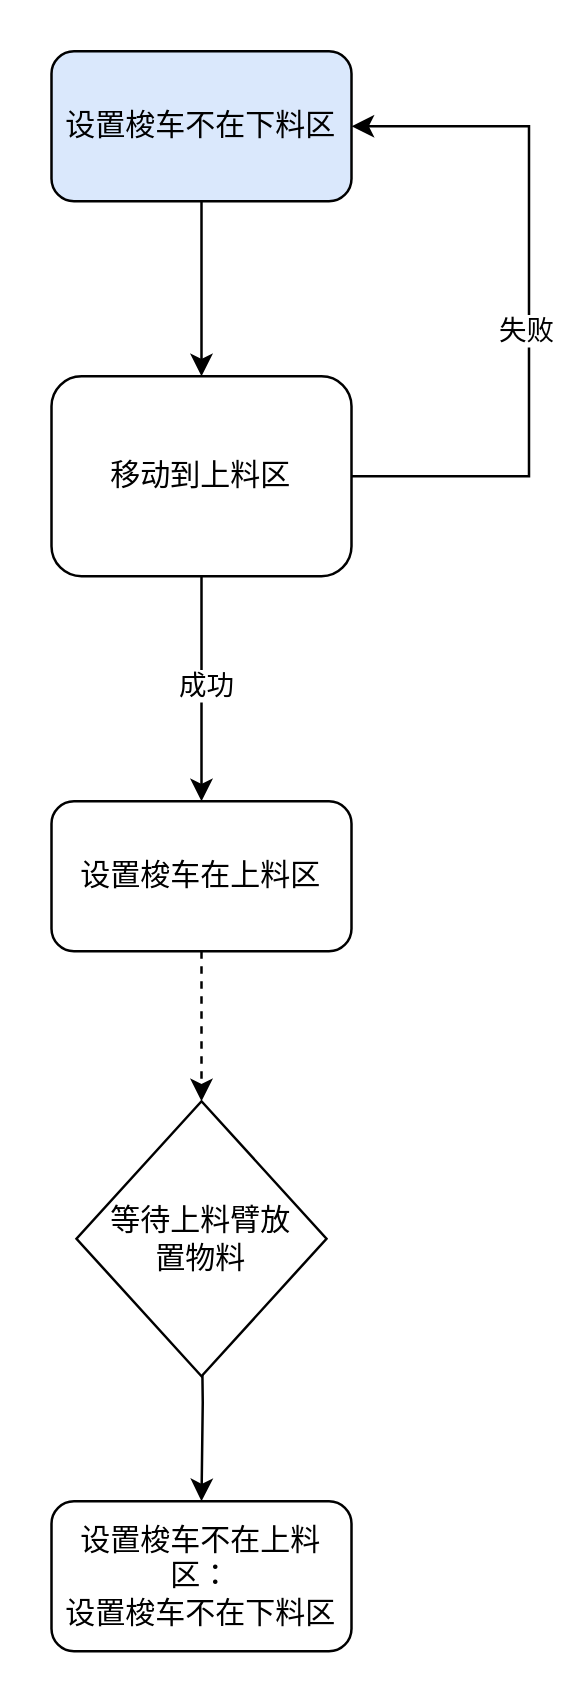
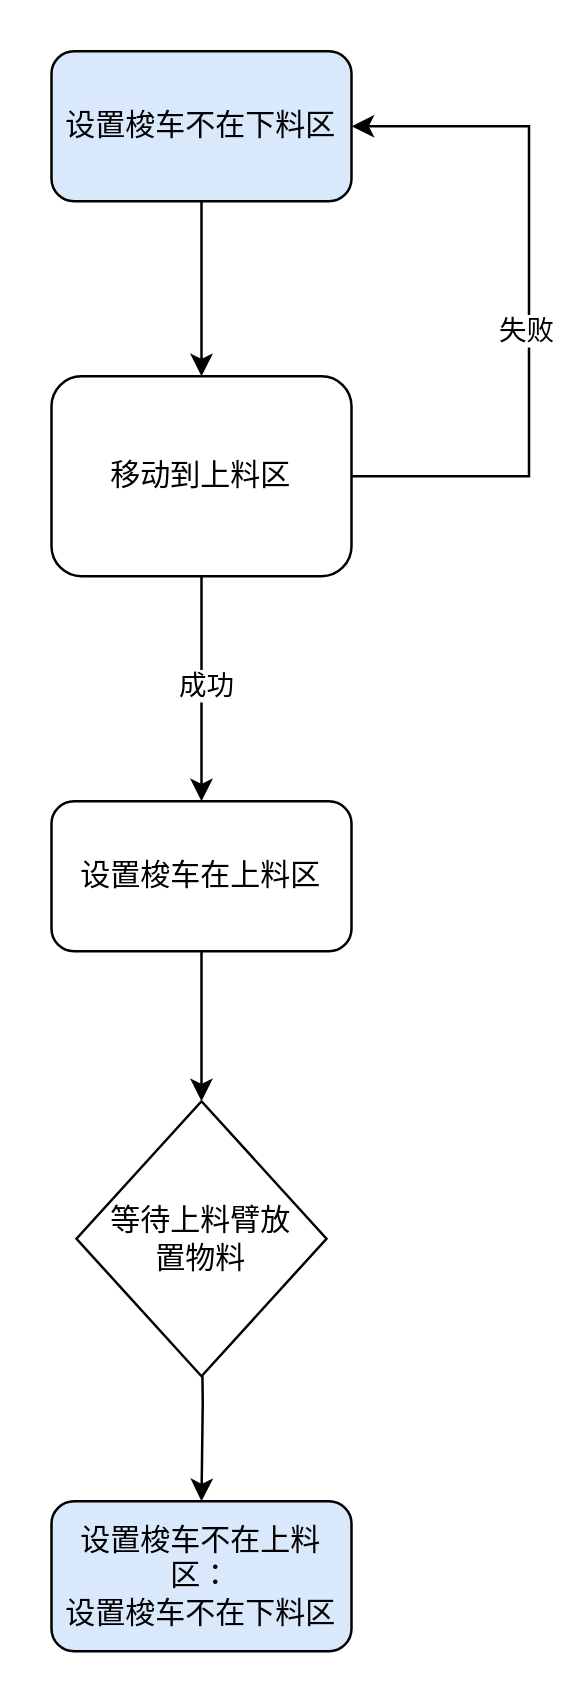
(201, 1021) -> (201, 1021)
(201, 1576) -> (201, 1576)
